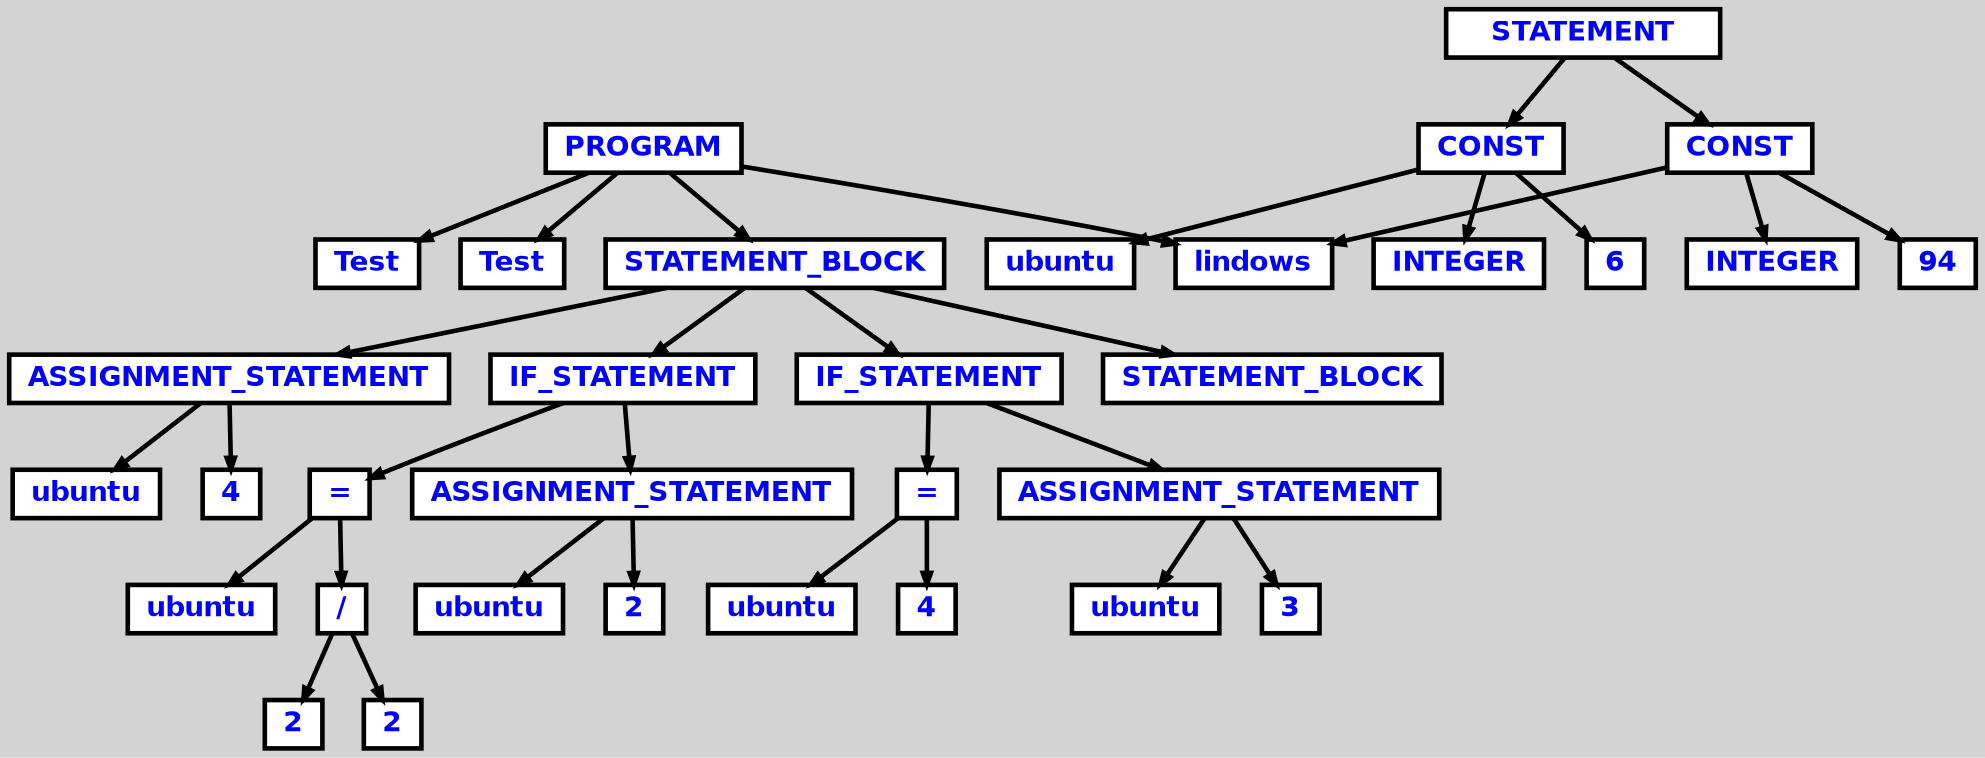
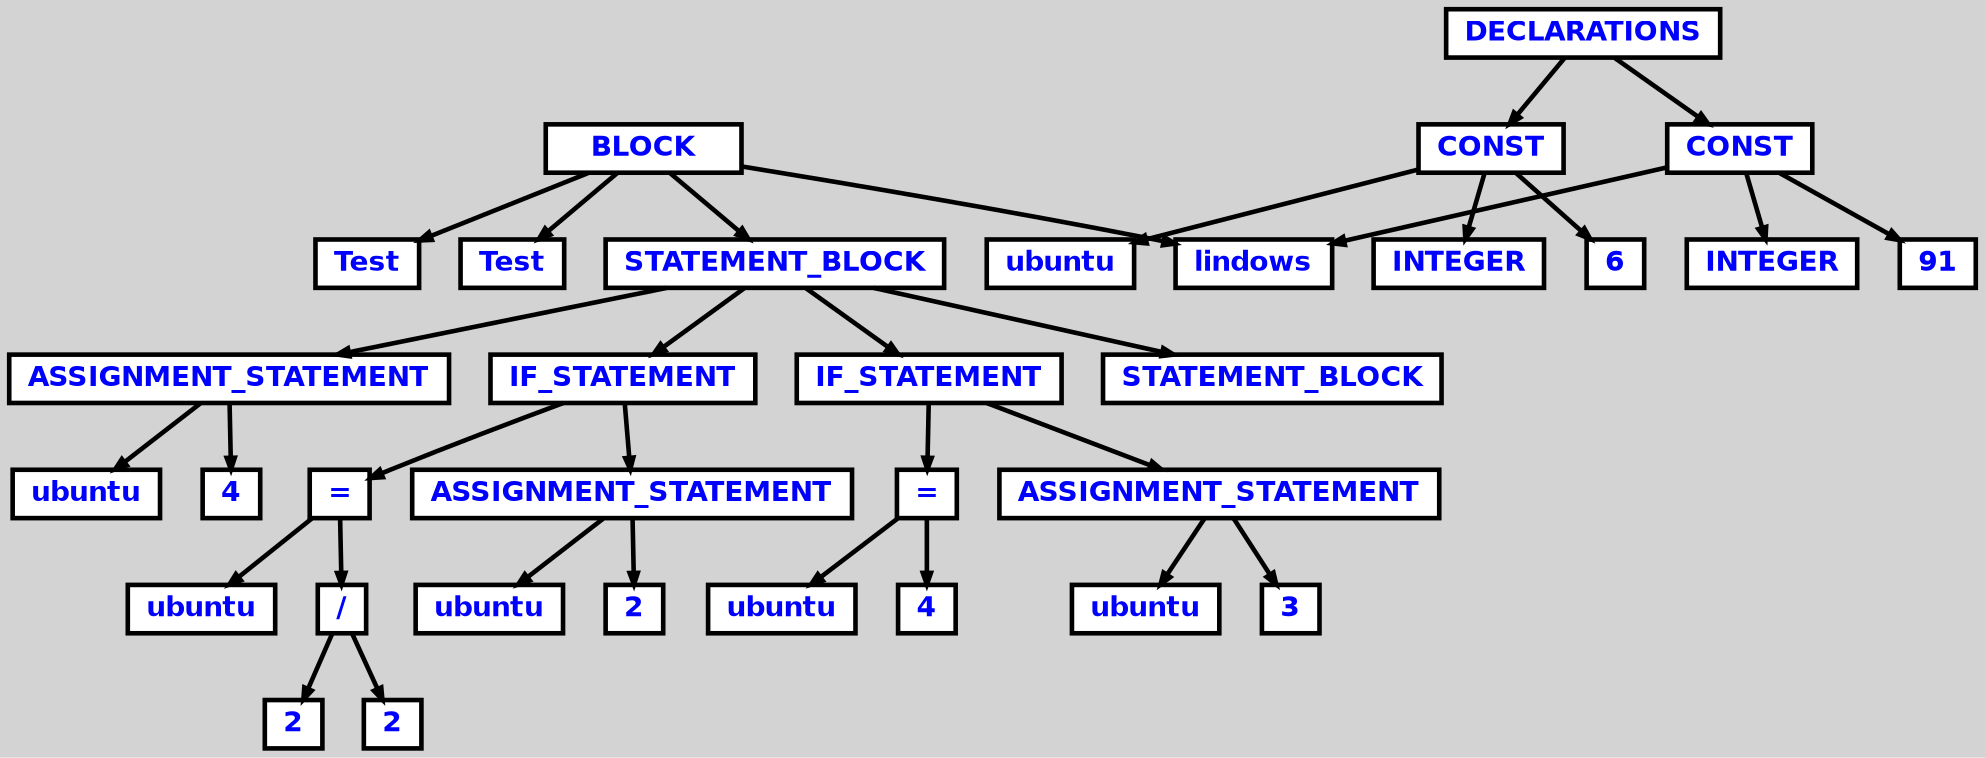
(1583, 33) -> (1583, 33)
(644, 149) -> (644, 149)
(1938, 264) -> (1938, 264)
